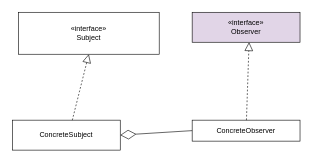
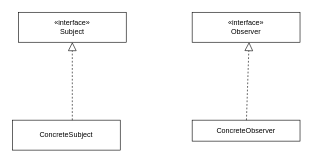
(246, 27) -> (246, 27)
(89, 33) -> (72, 27)
(164, 133) -> none
